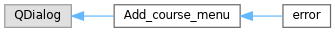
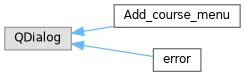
(268, 16) -> (118, 51)
